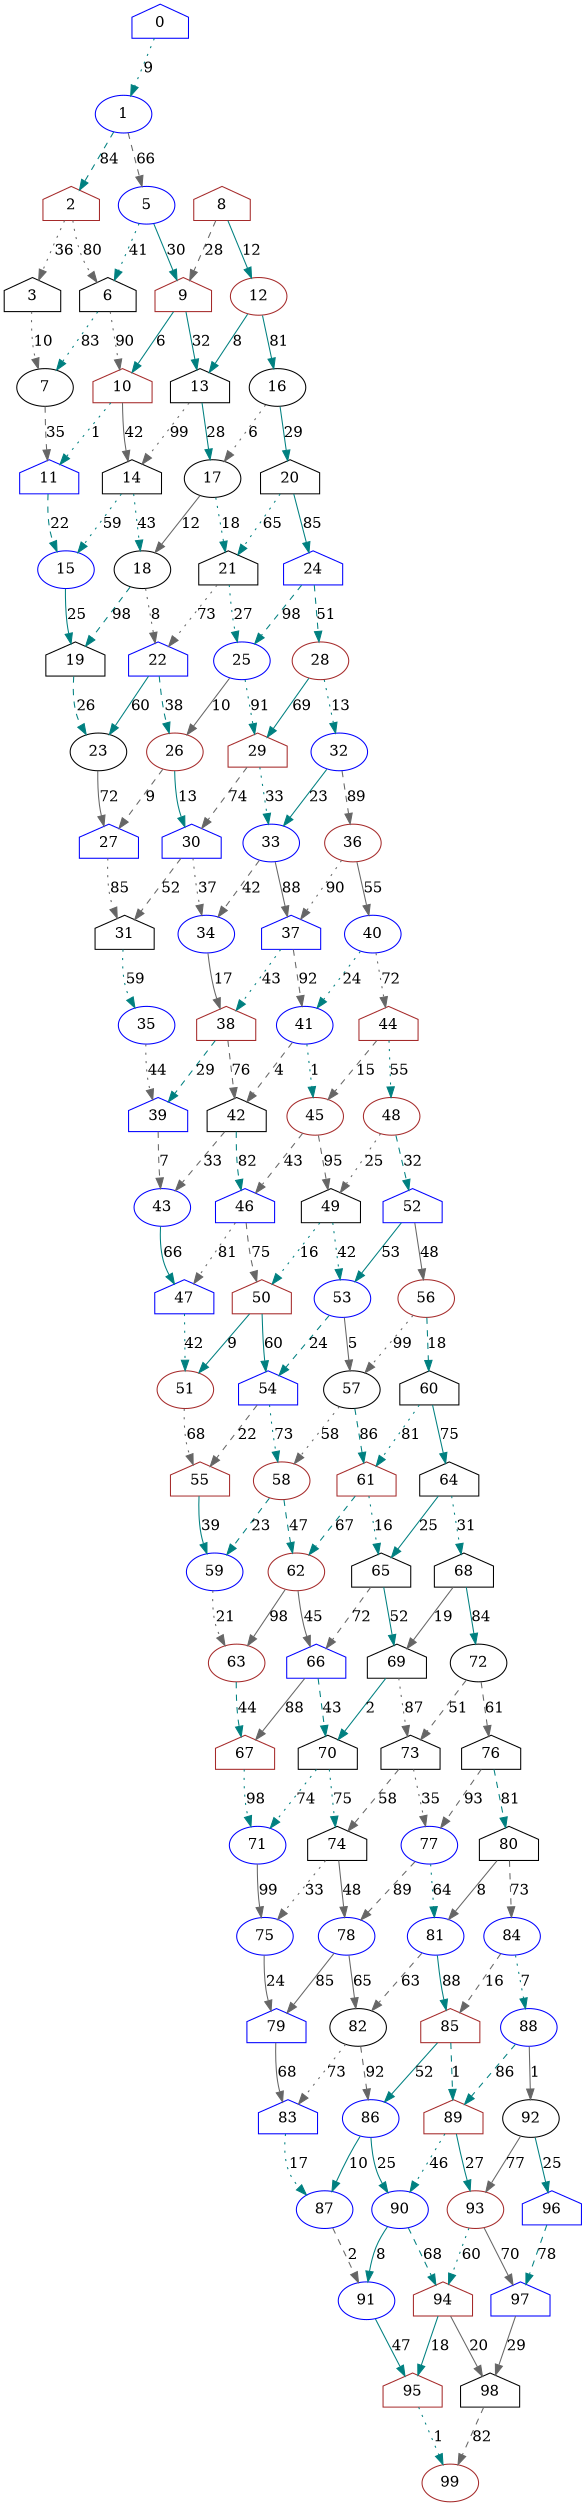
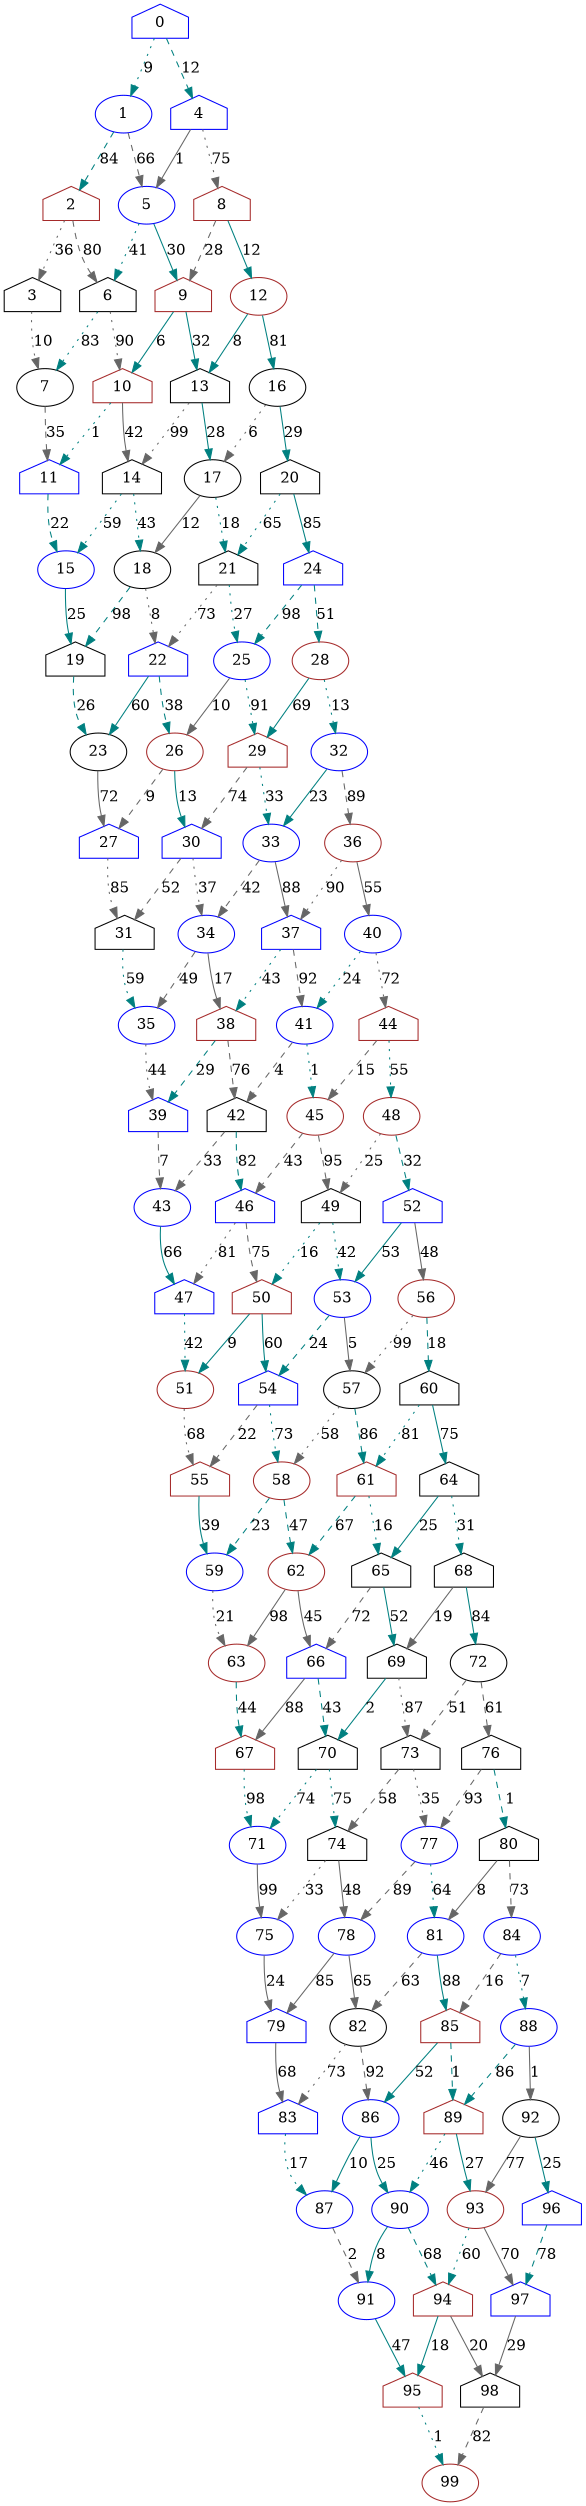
none -> (199, 114)
(79, 248) -> (79, 248)
none -> (179, 975)
(511, 1800) -> (511, 1800)
